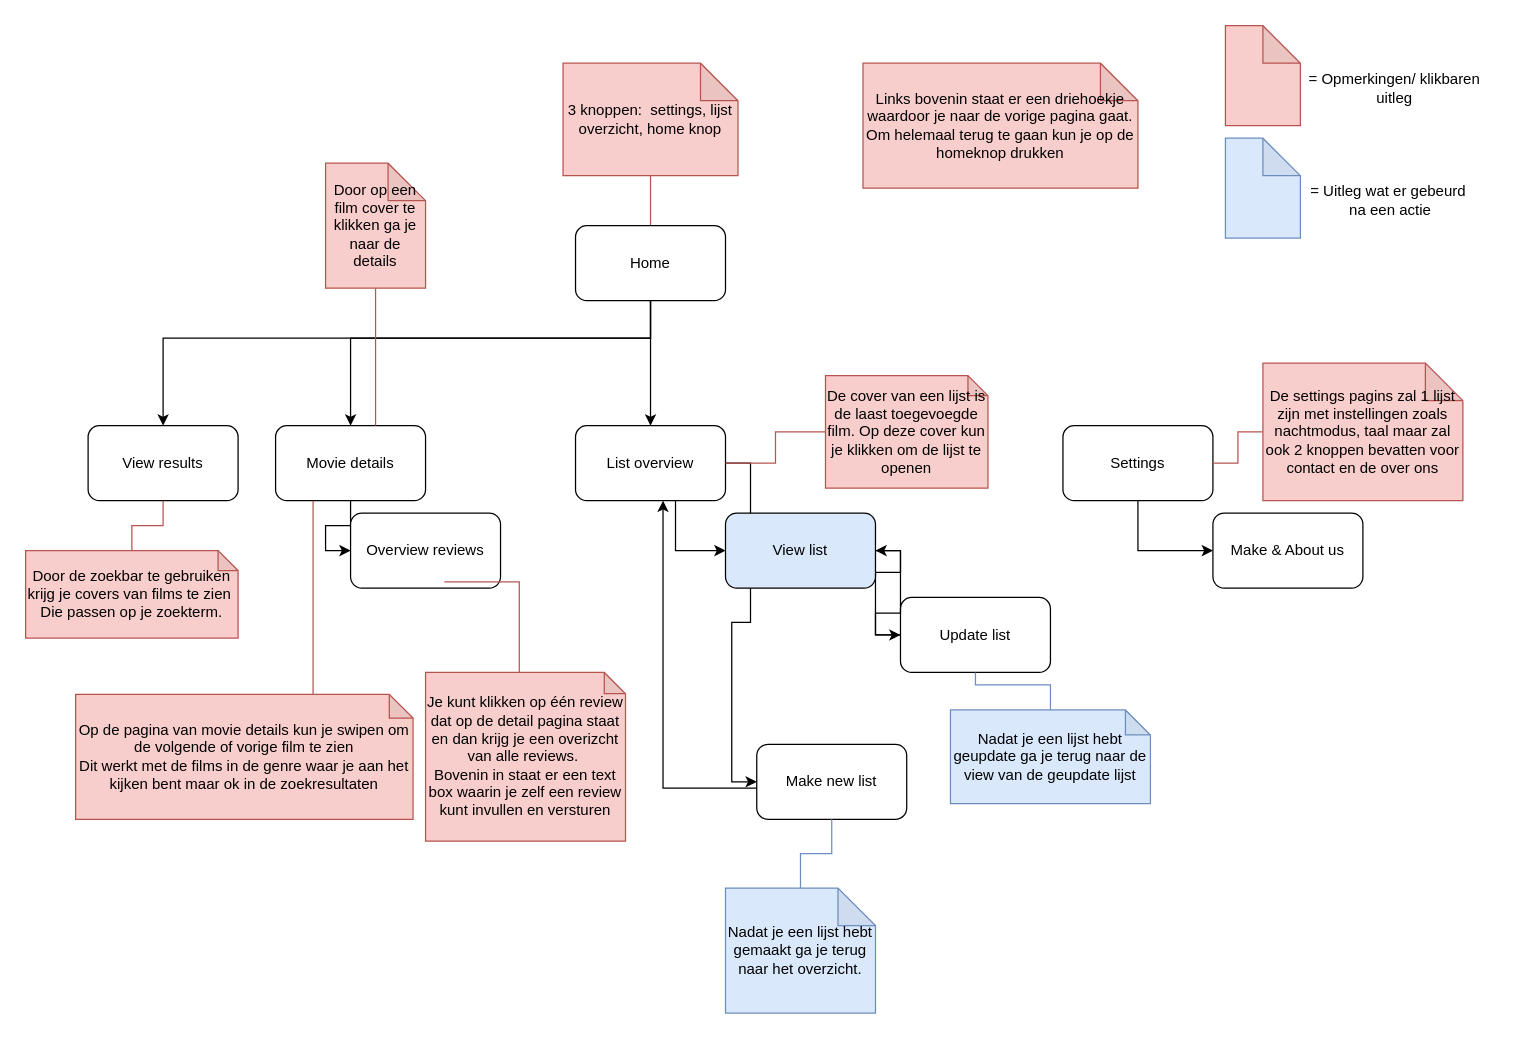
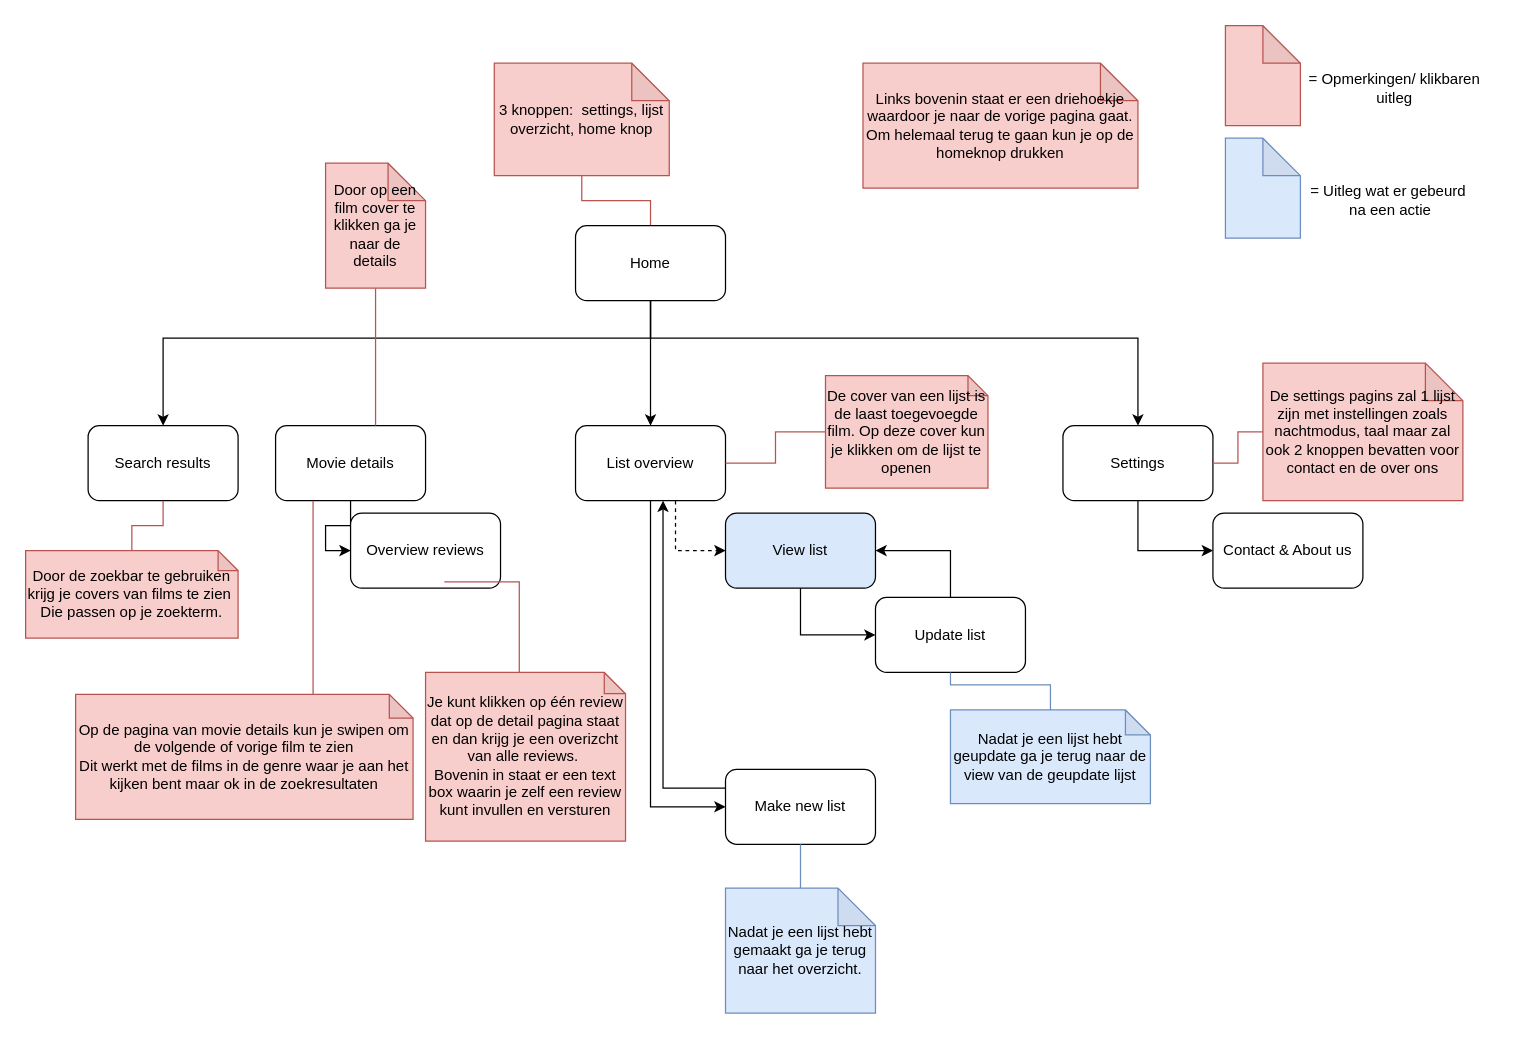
(651, 119) -> (582, 119)
none -> (935, 338)
(351, 378) -> none
(163, 463) -> (163, 463)
(676, 547) -> (676, 547)
(1288, 551) -> (1288, 551)
(976, 635) -> (951, 635)
(832, 782) -> (801, 807)
